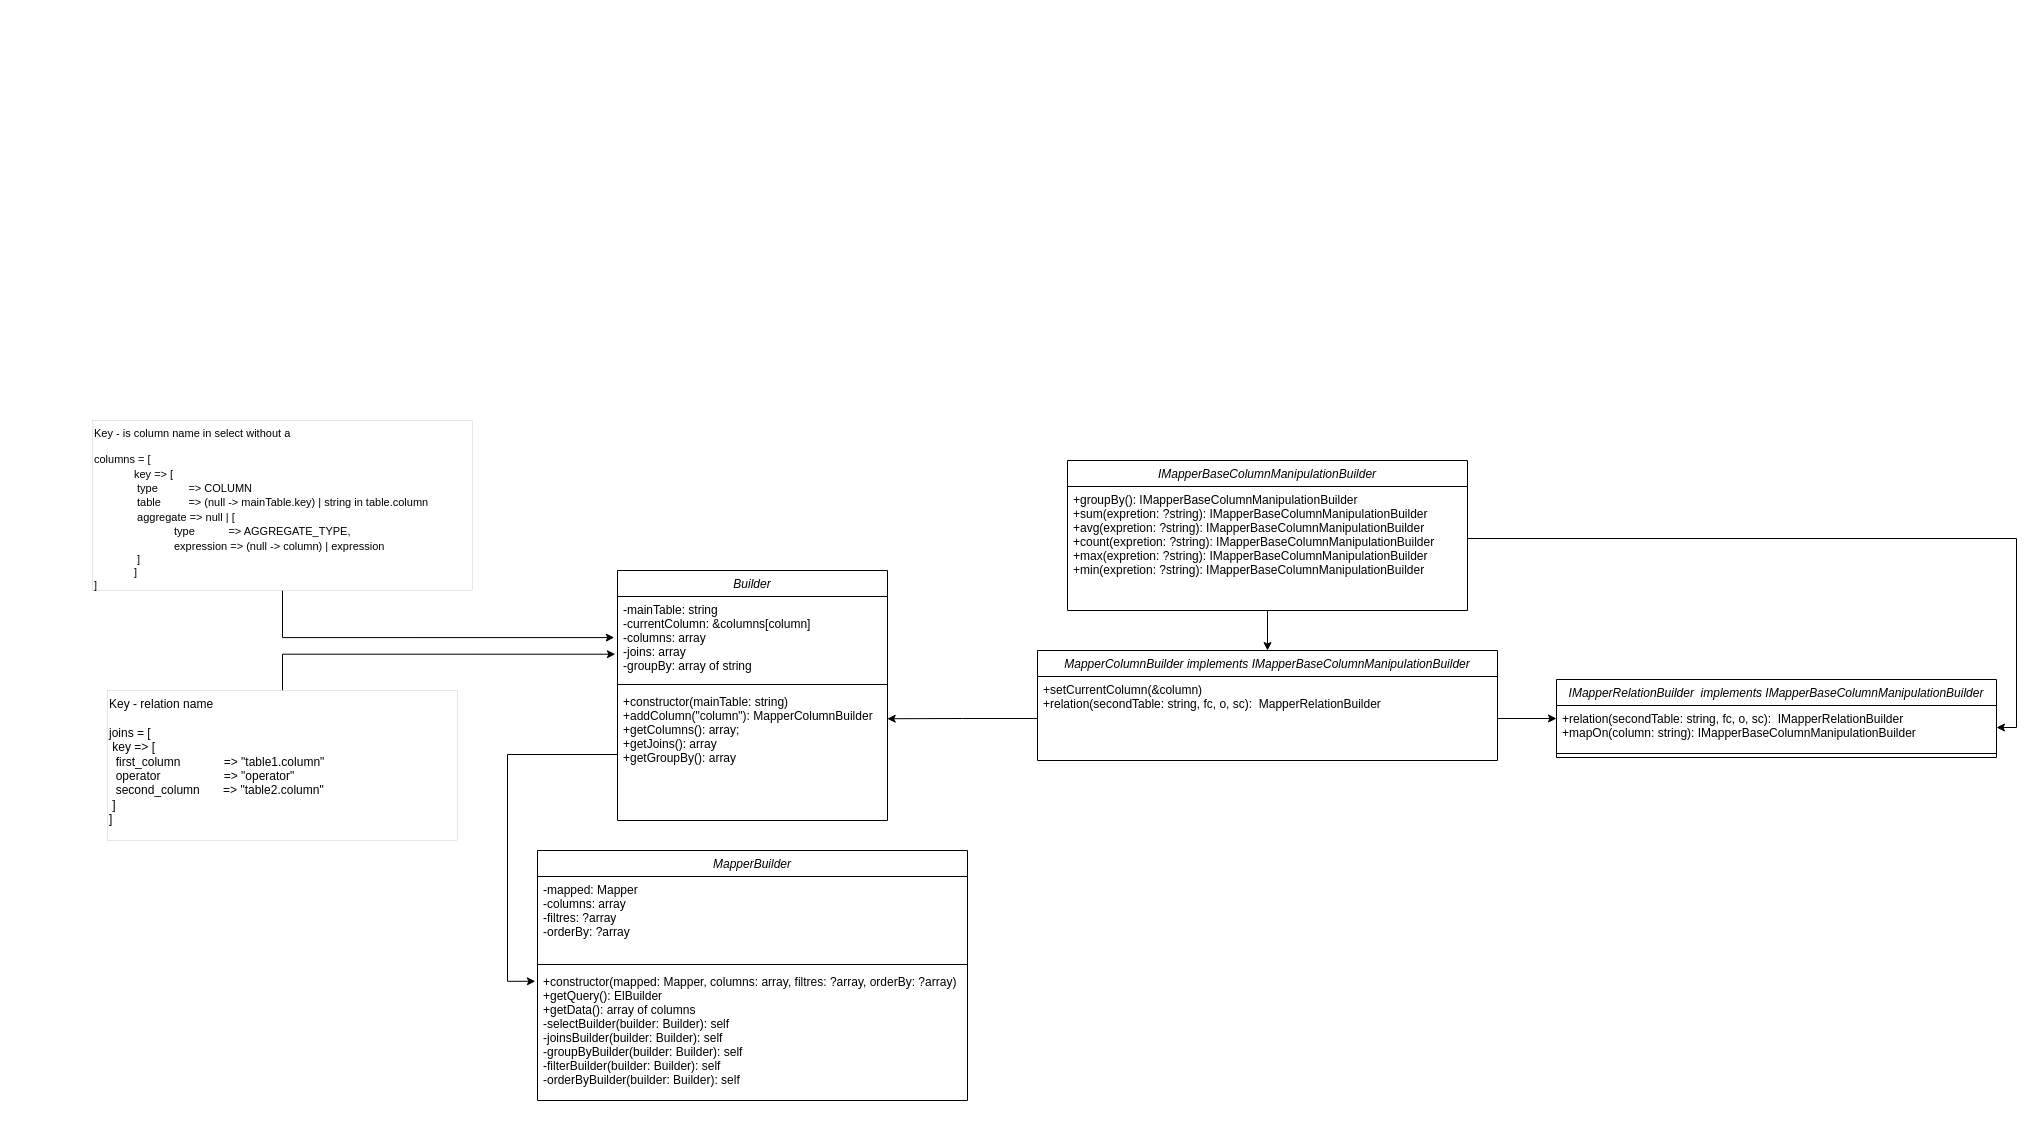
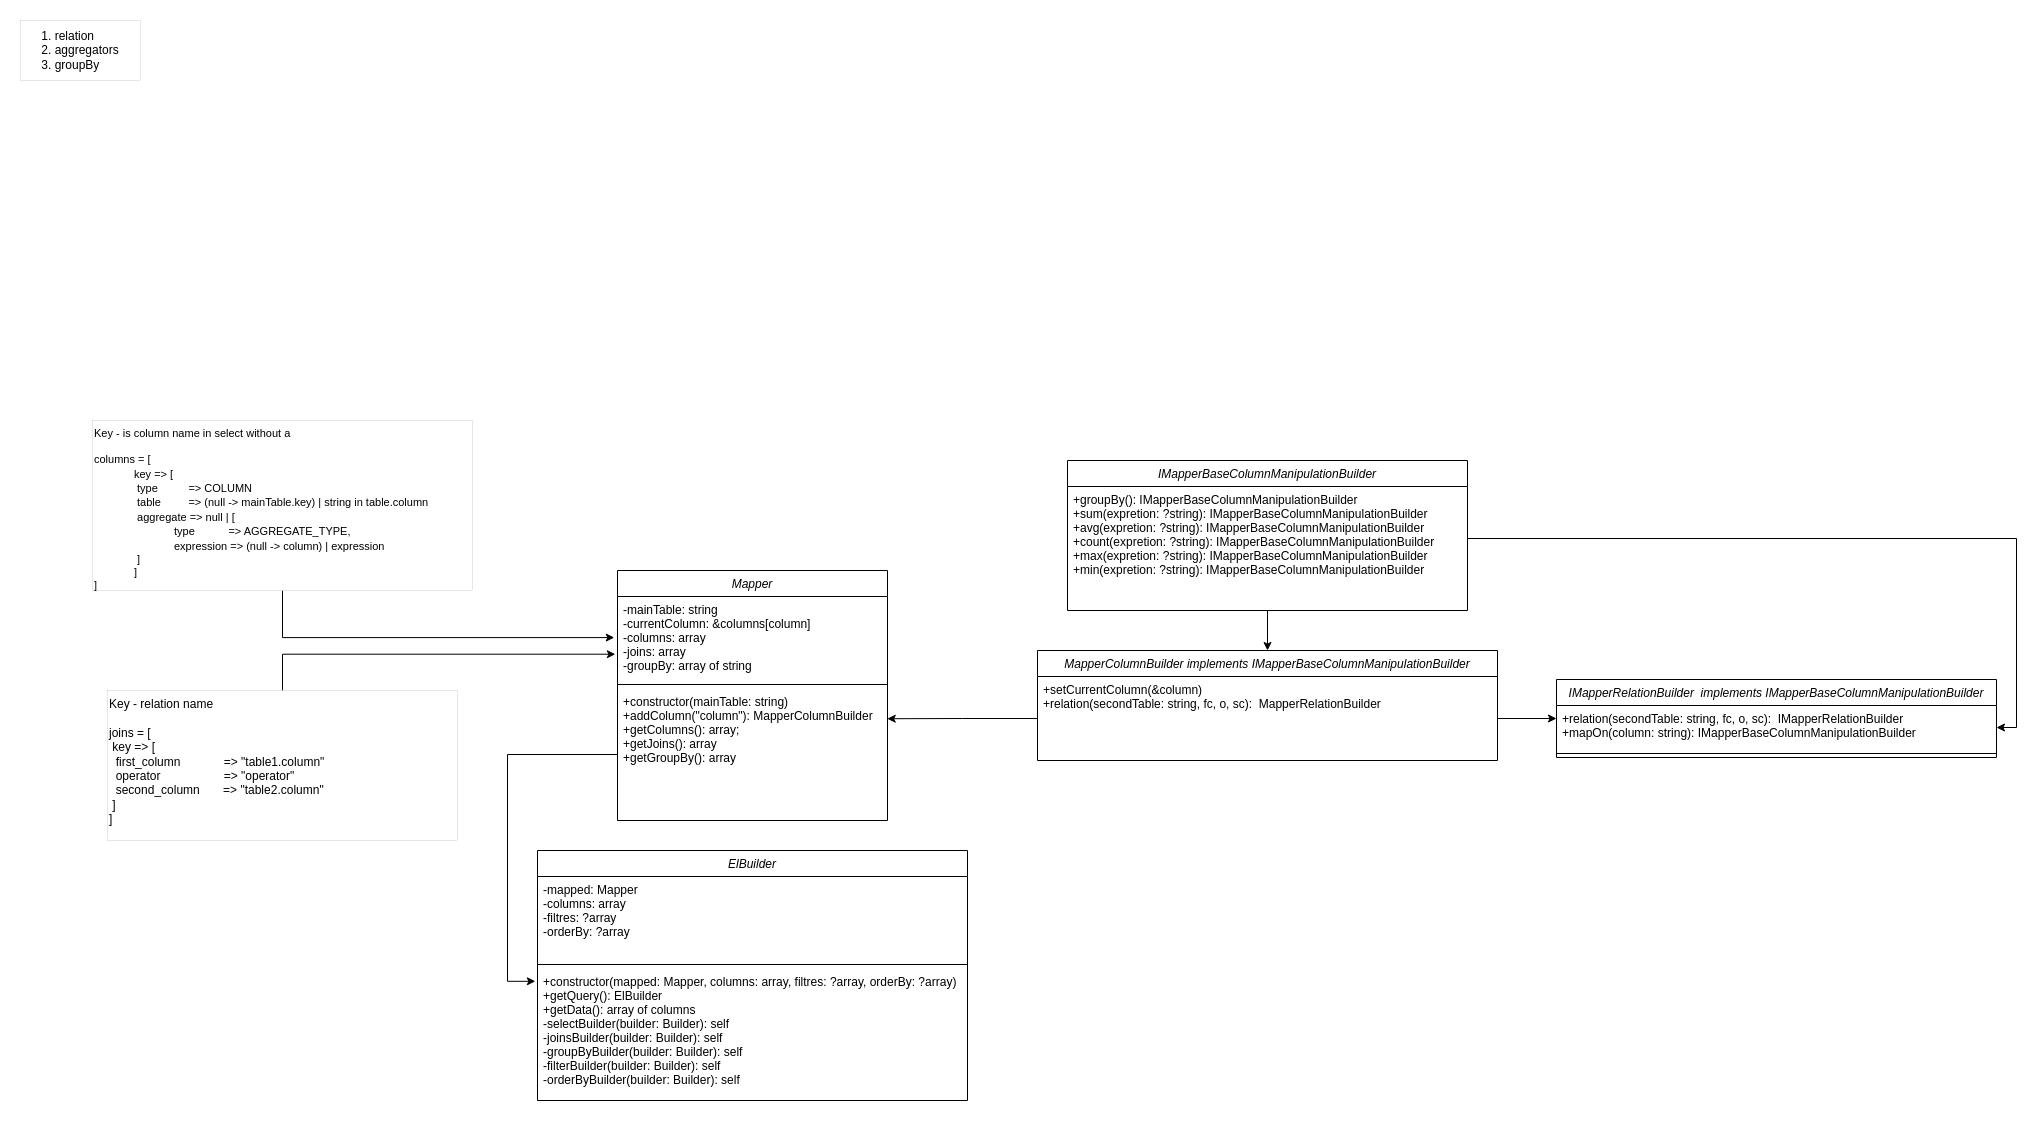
none -> (81, 51)
(752, 584) -> (752, 584)
(752, 864) -> (752, 864)
